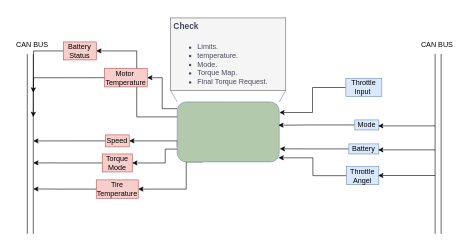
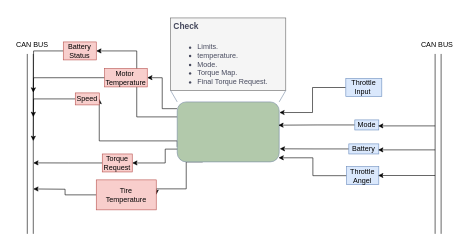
(117, 141) -> (87, 99)
(117, 163) -> (117, 163)
(117, 189) -> (126, 195)
